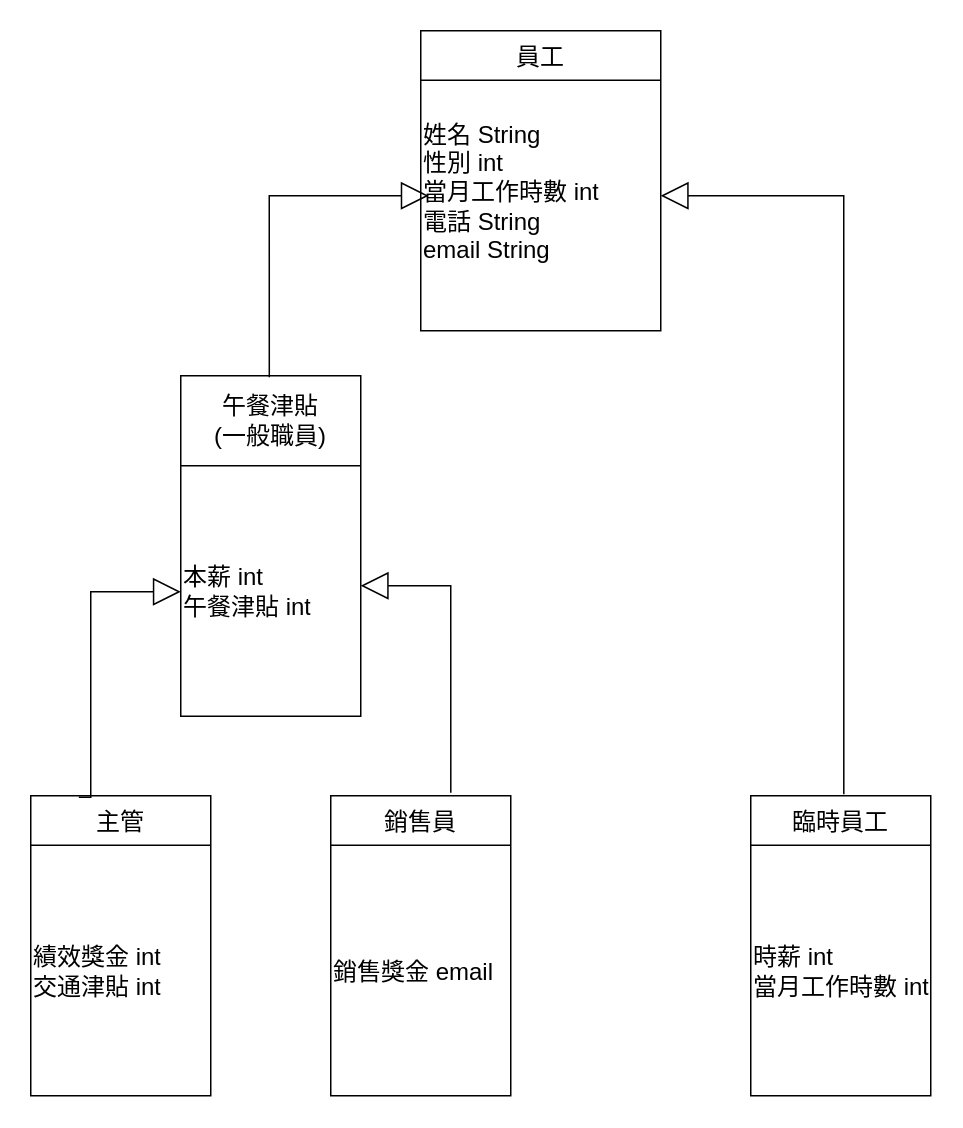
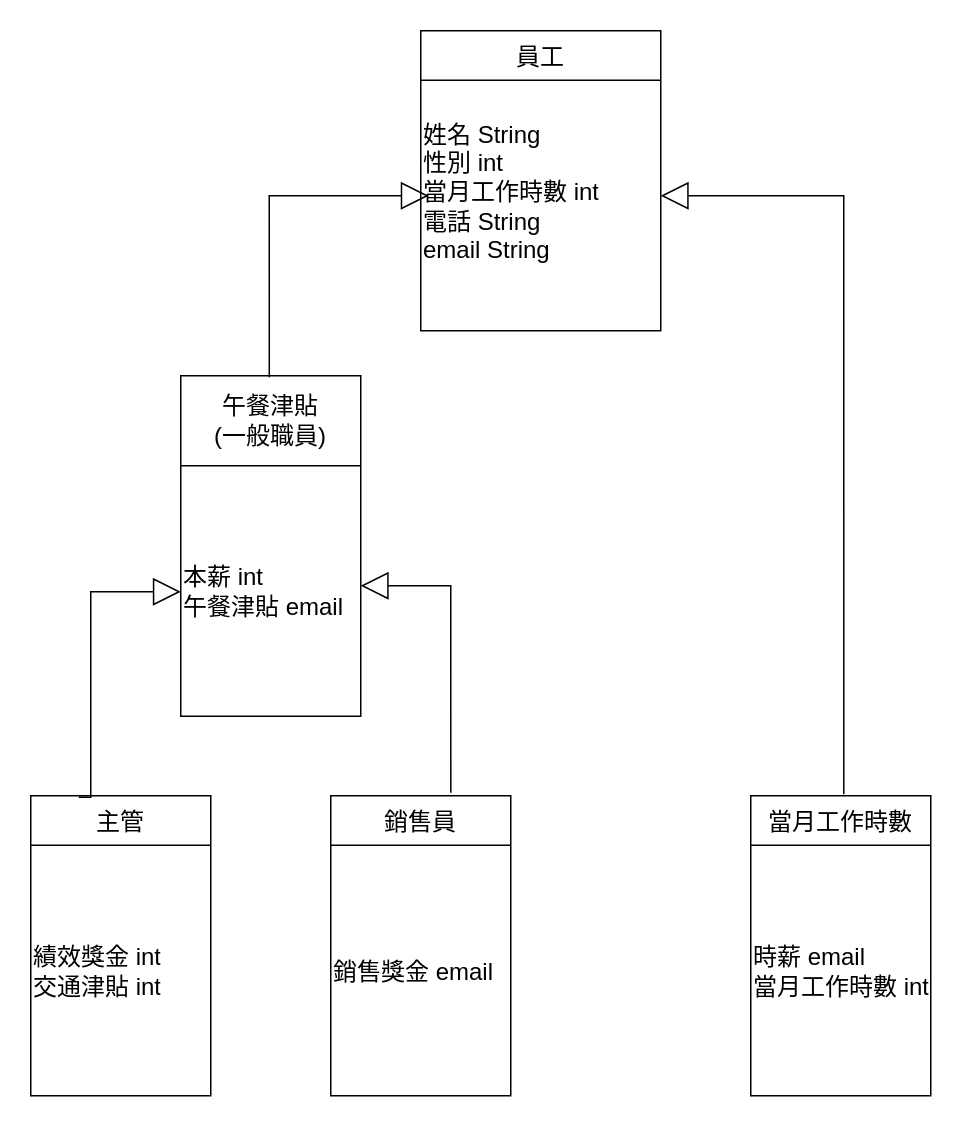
(252, 592) -> (263, 592)
(841, 821) -> (841, 821)
(842, 971) -> (842, 971)
